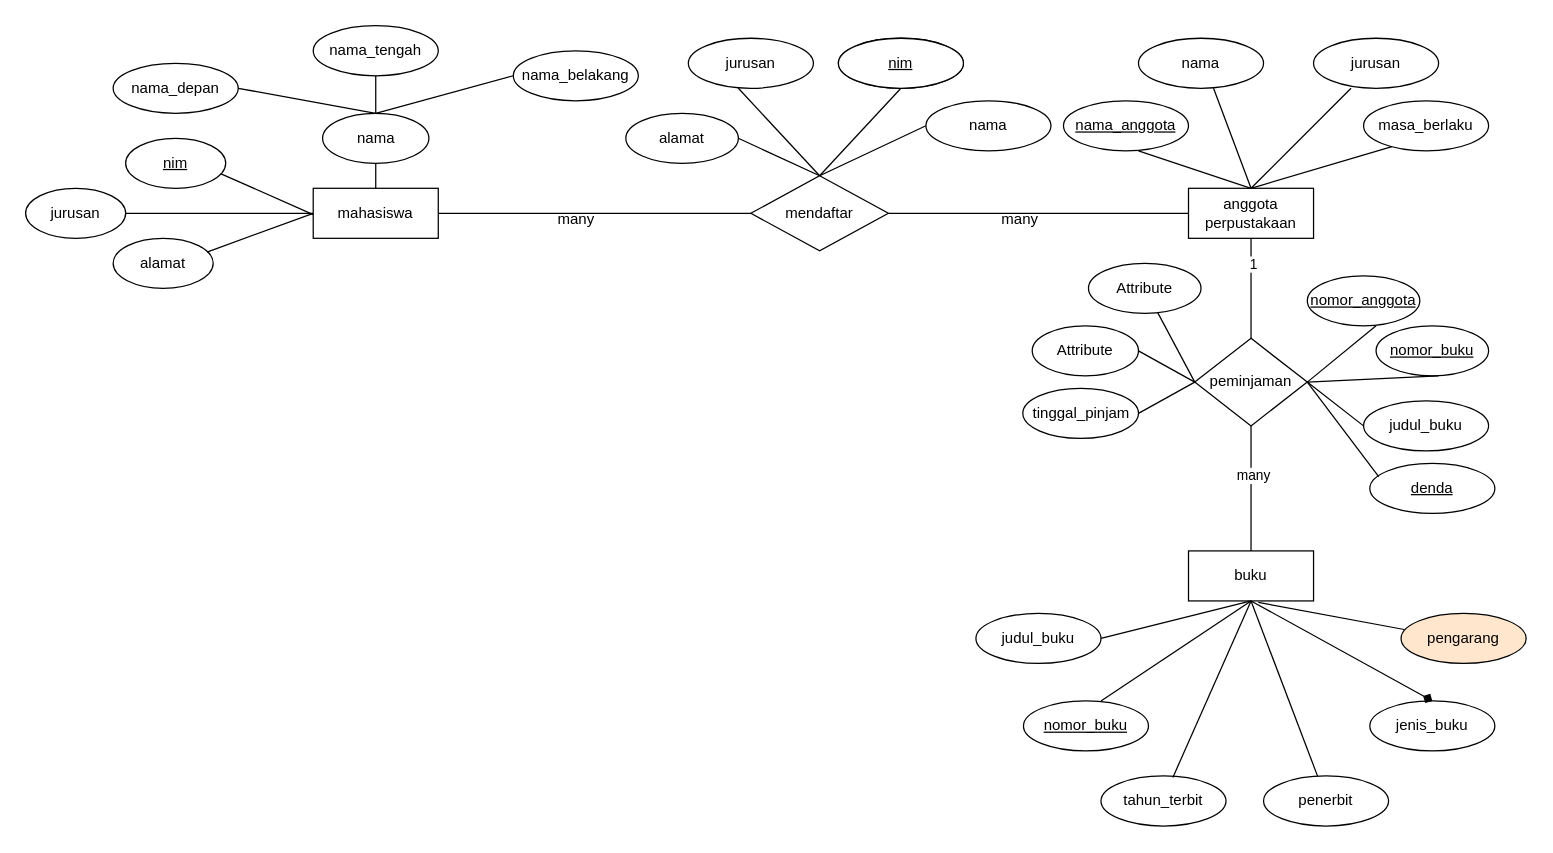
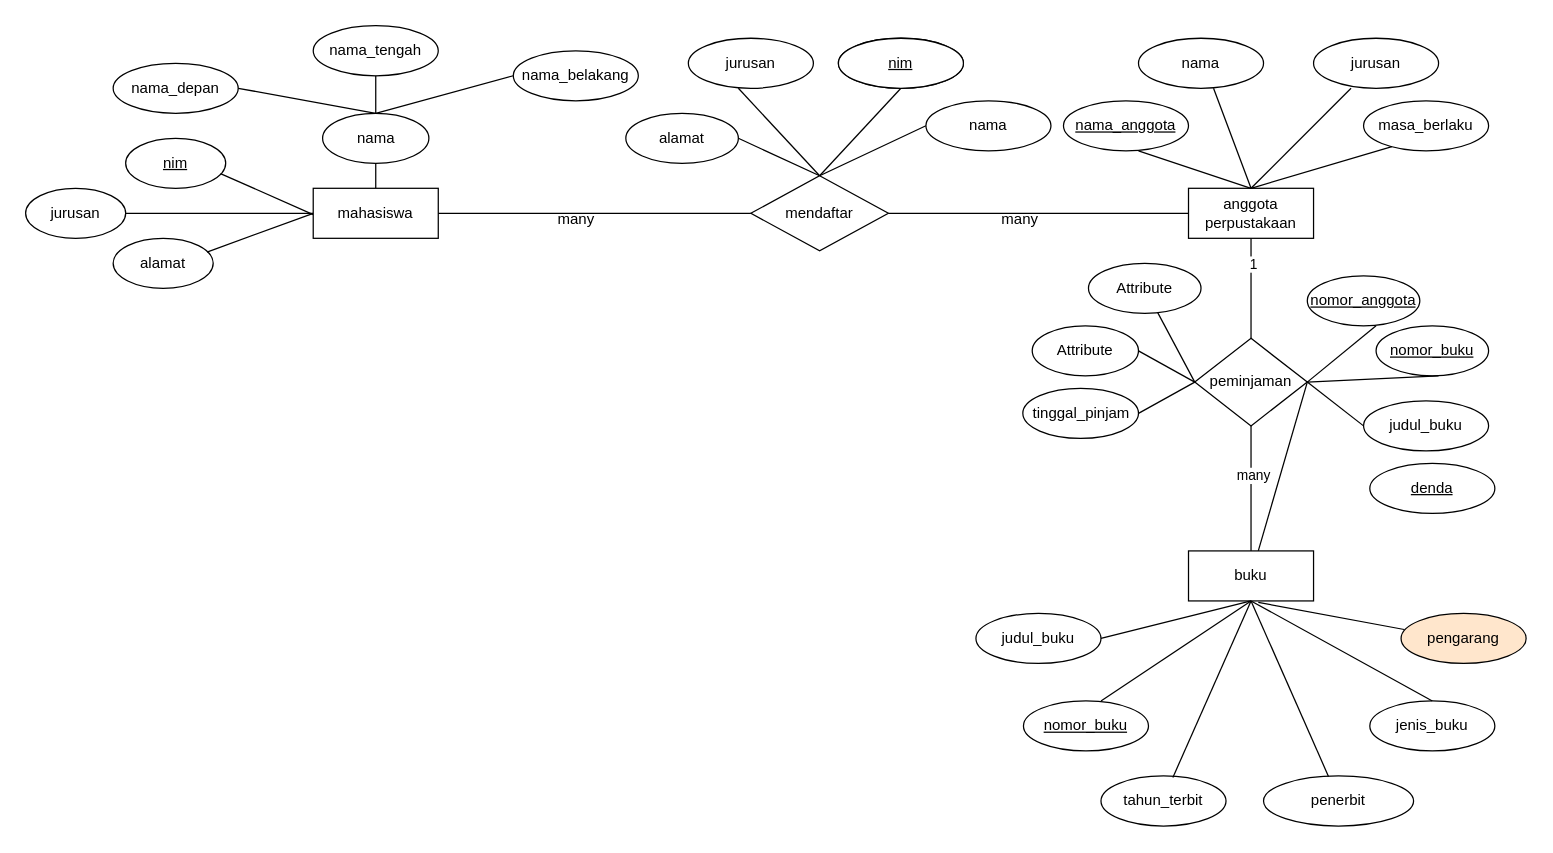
(1345, 432) -> (1282, 468)
(1423, 695) -> (1427, 698)
(1326, 801) -> (1338, 801)
